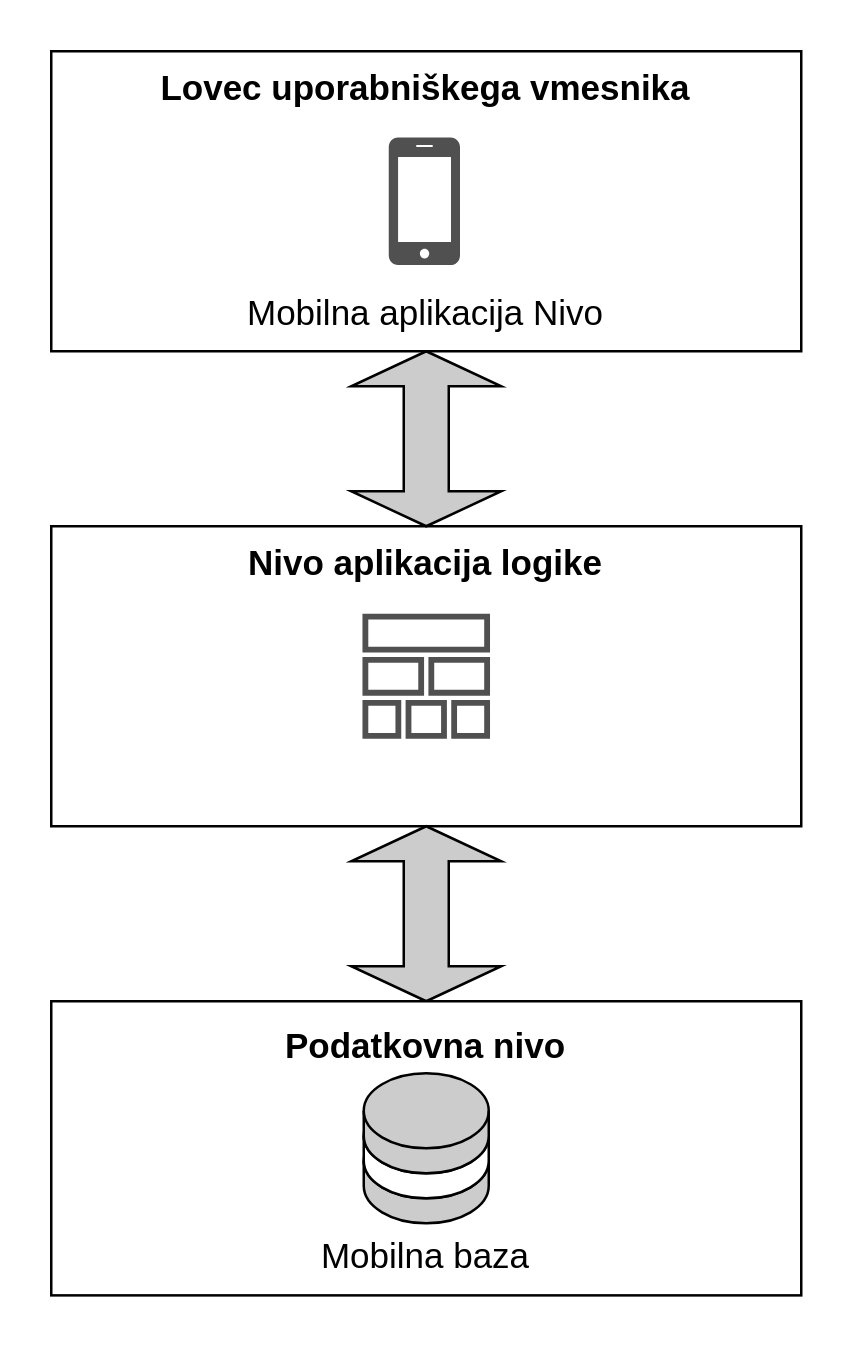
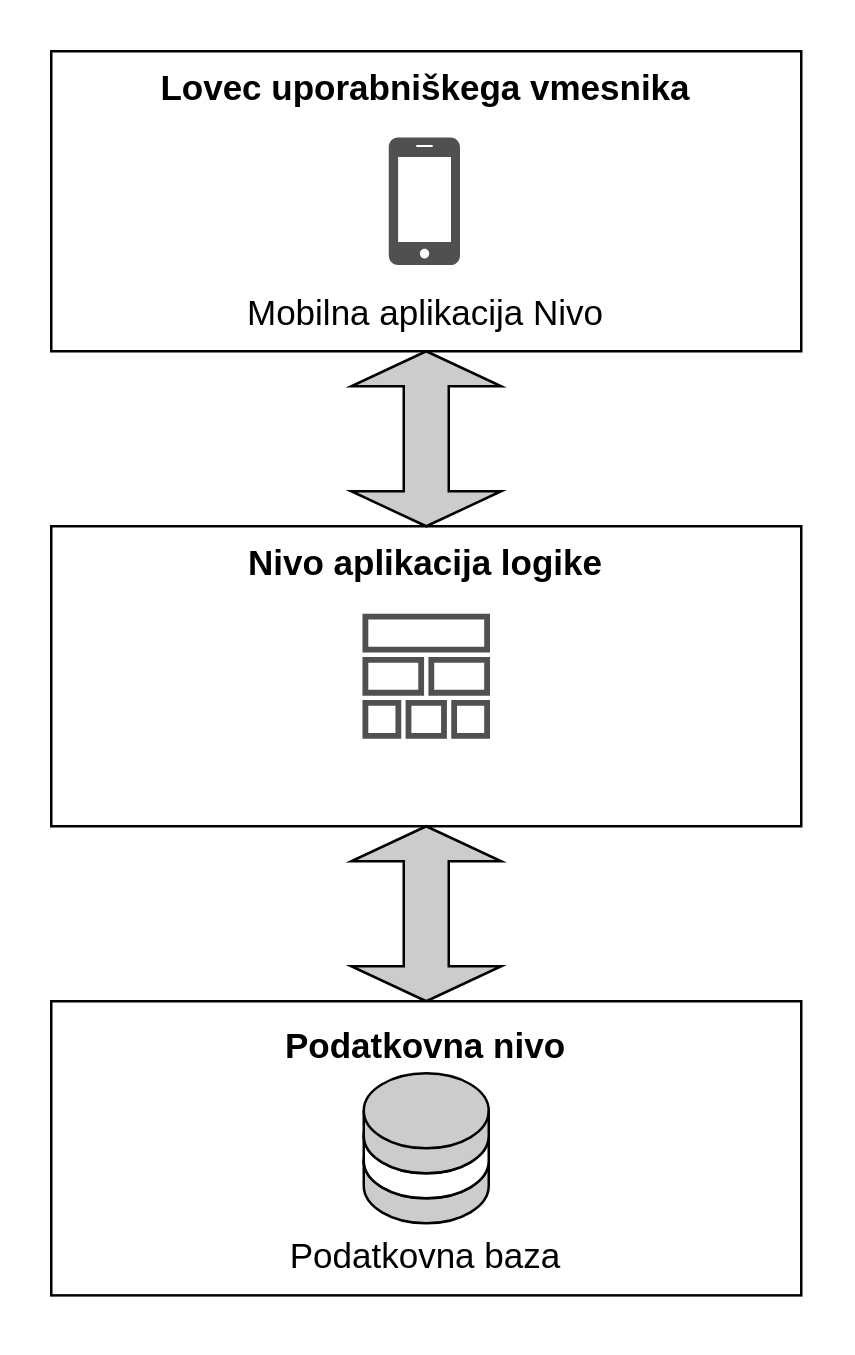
(426, 1256) -> (426, 1256)
